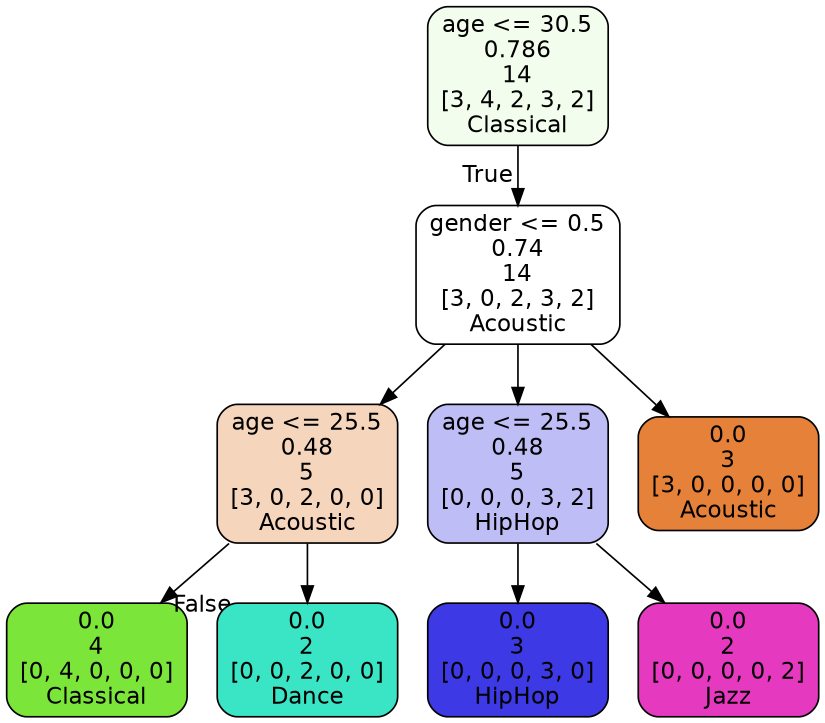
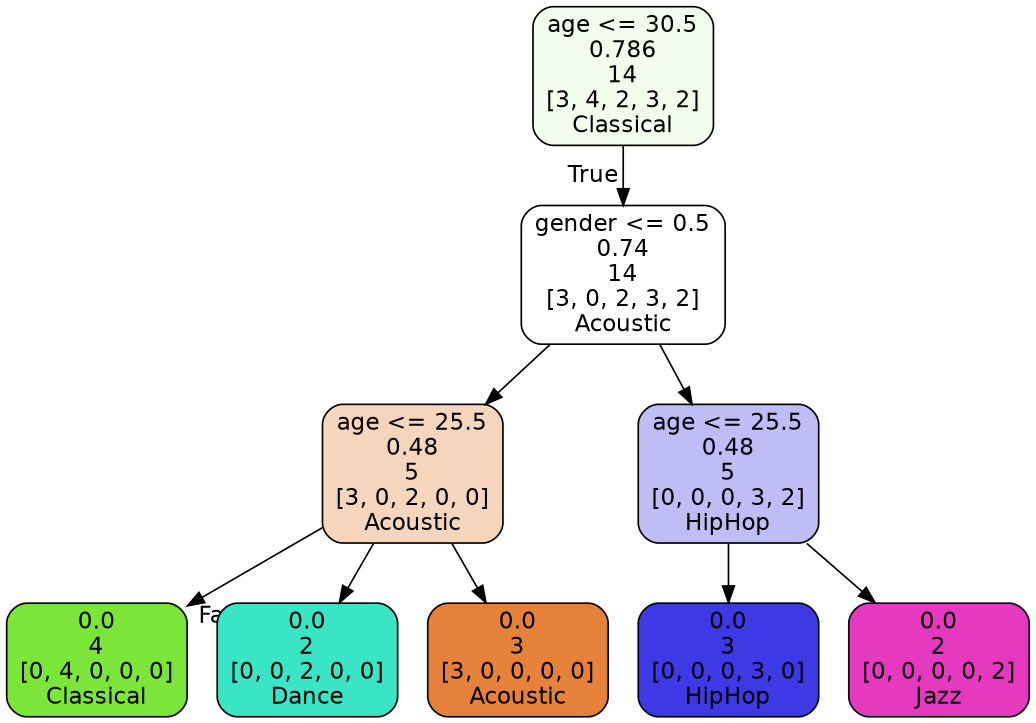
(624, 375) -> (465, 566)
